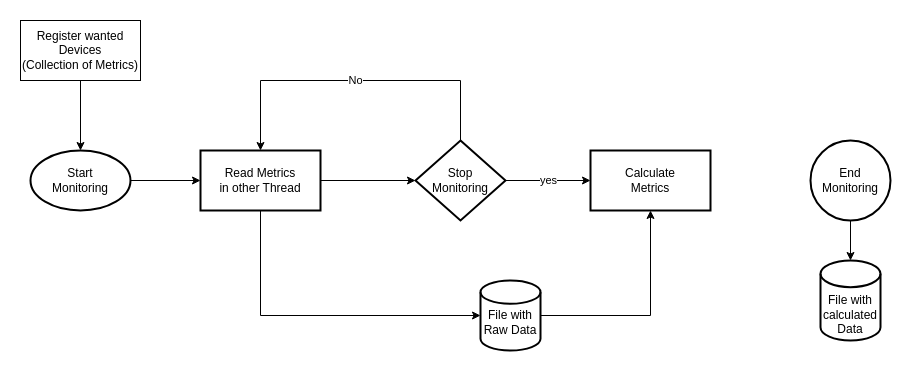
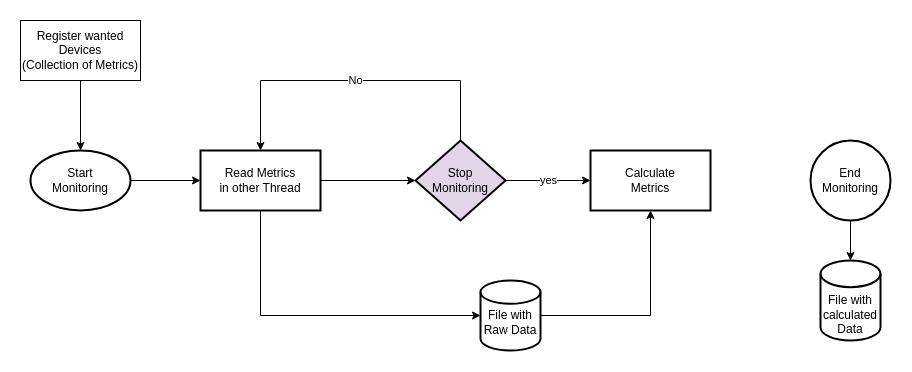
(461, 181) -> (461, 181)
